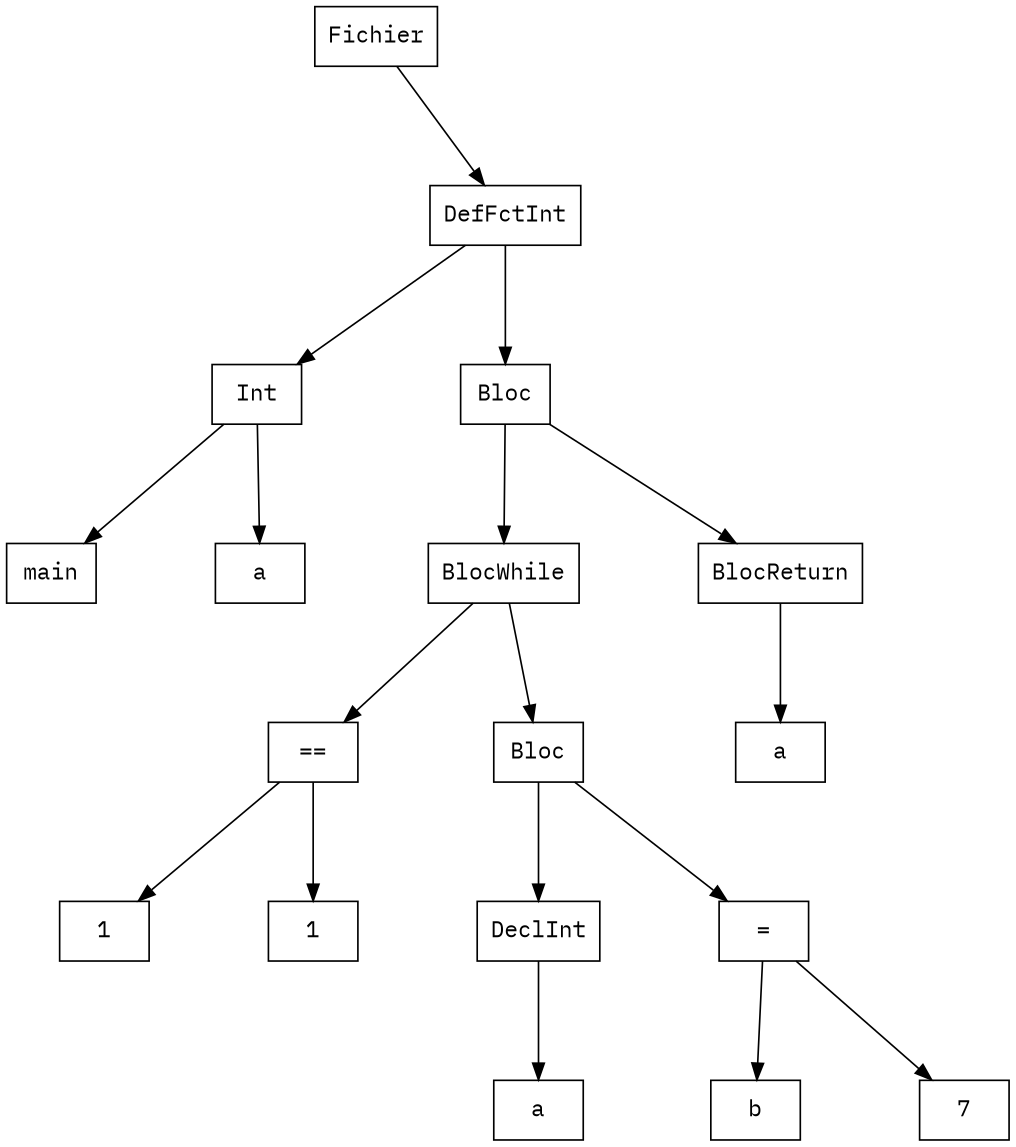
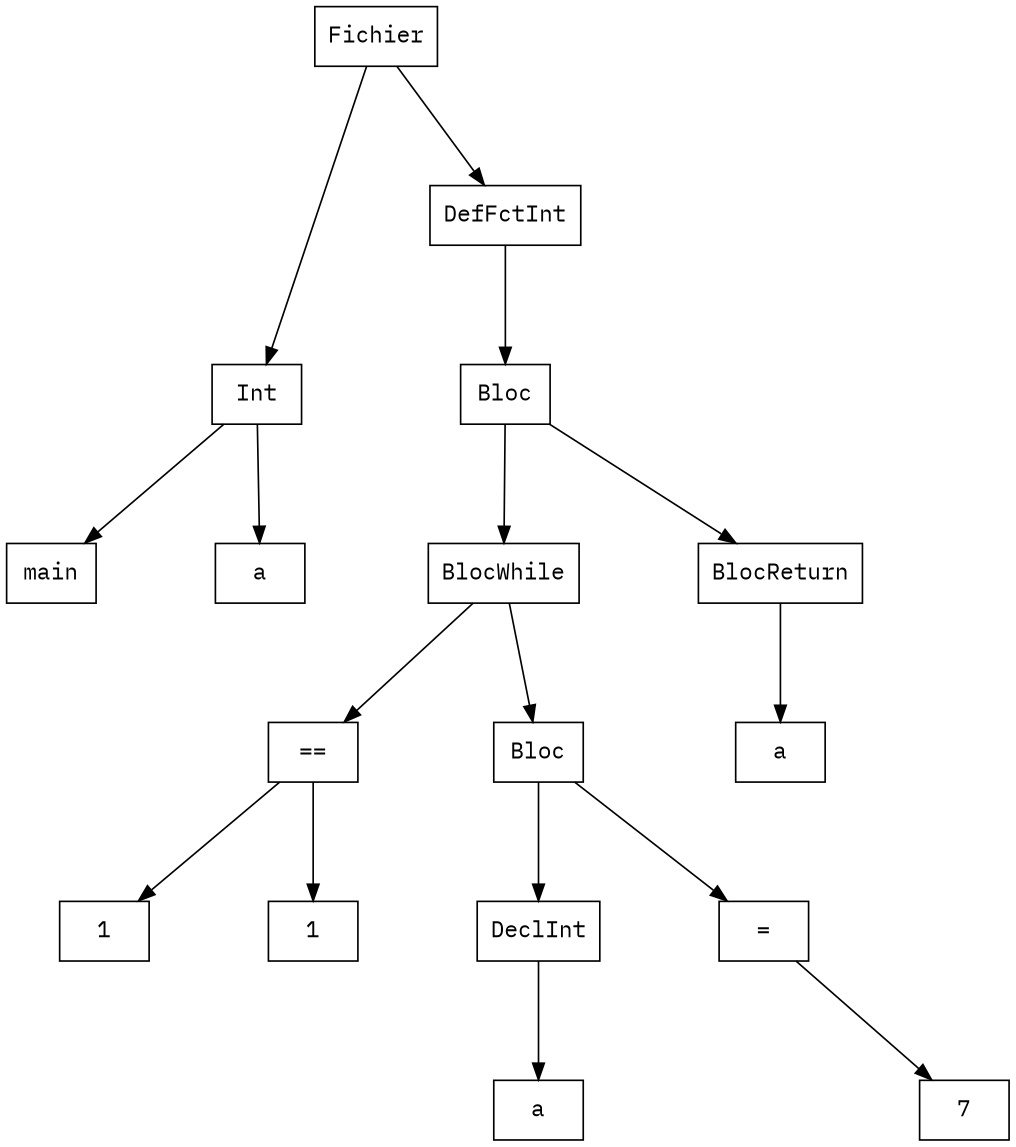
(388, 300) -> (319, 207)
(756, 1110) -> none
